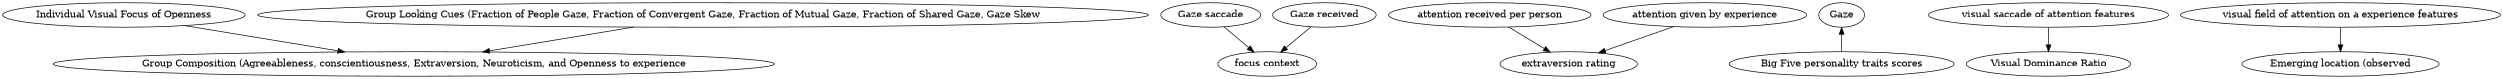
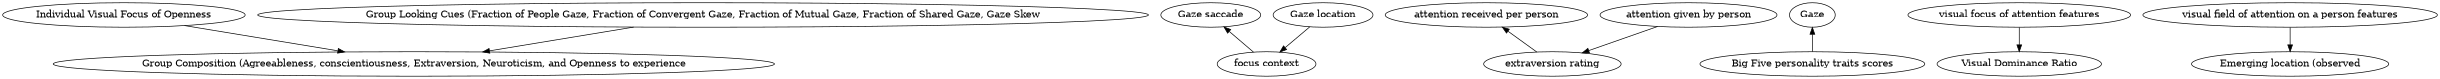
(1324, 15) -> (1323, 15)
(1705, 15) -> (1689, 15)
(2049, 15) -> (2019, 15)
(2340, 15) -> (2290, 15)
(1236, 37) -> (1241, 42)
(1526, 38) -> (1522, 42)
